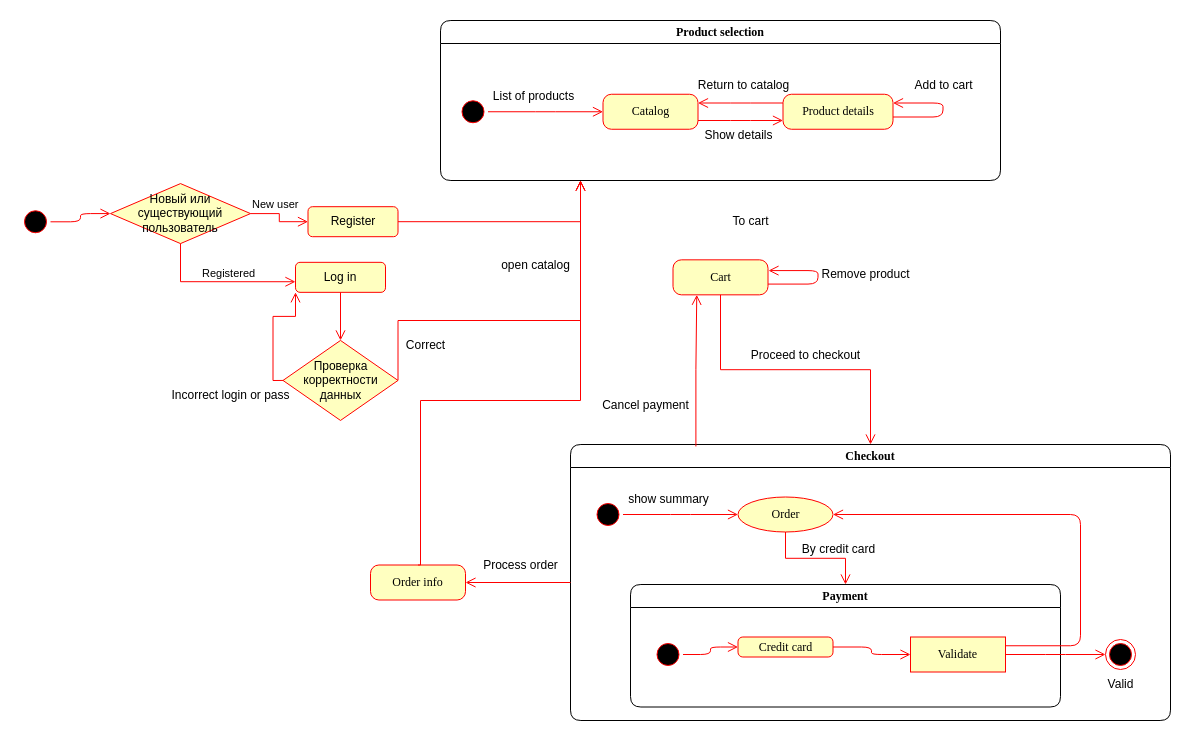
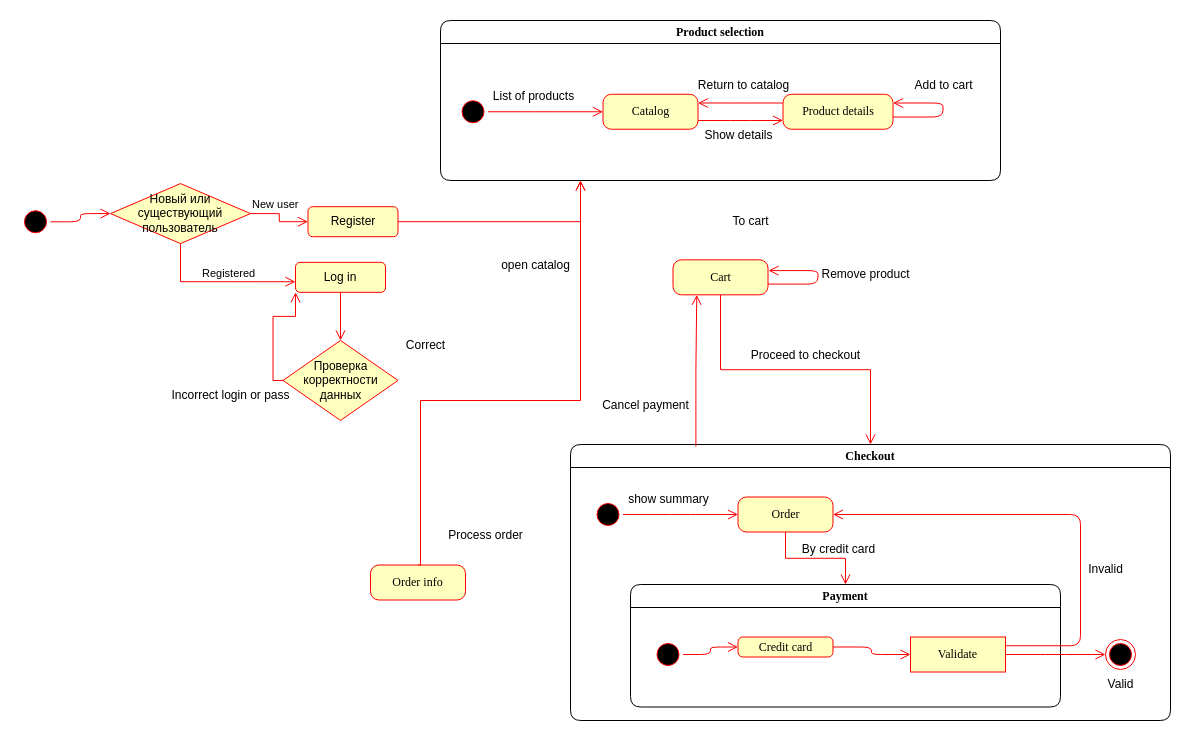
(458, 321) -> none
(786, 515) -> (786, 515)
(521, 566) -> (486, 536)
none -> (1106, 570)
(518, 583) -> none
